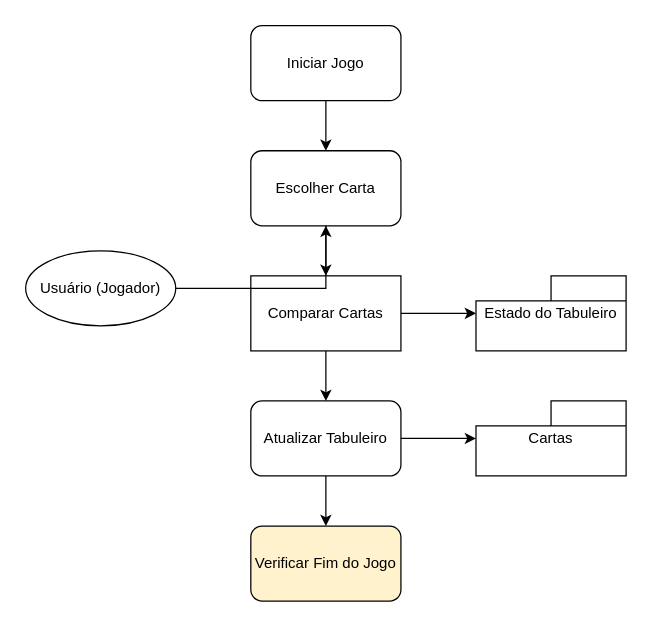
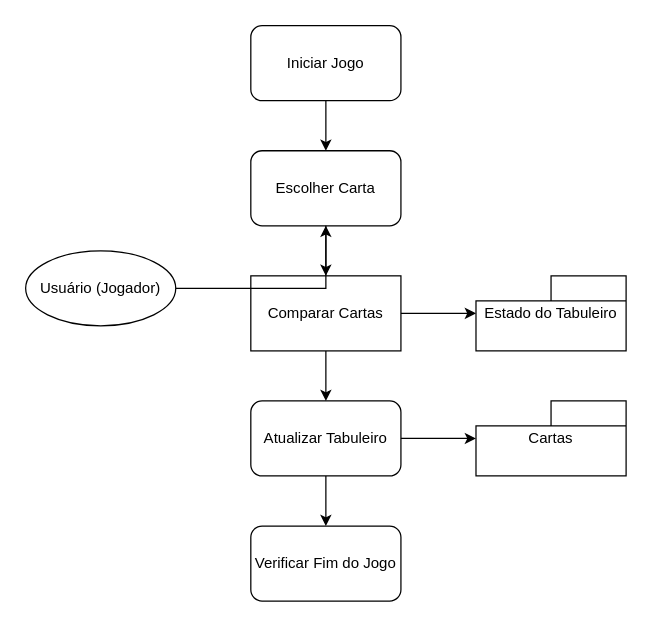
(326, 563) -> (326, 563)
